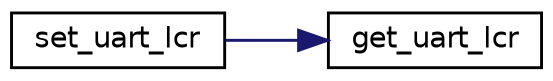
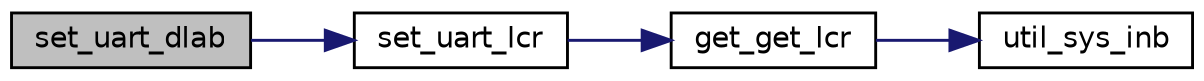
none -> (131, 40)
(435, 40) -> (773, 40)
none -> (1086, 40)
